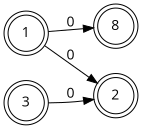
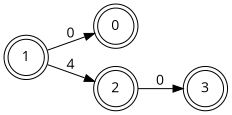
(116, 26) -> (116, 26)
(71, 56) -> (71, 65)
(66, 102) -> (155, 89)
